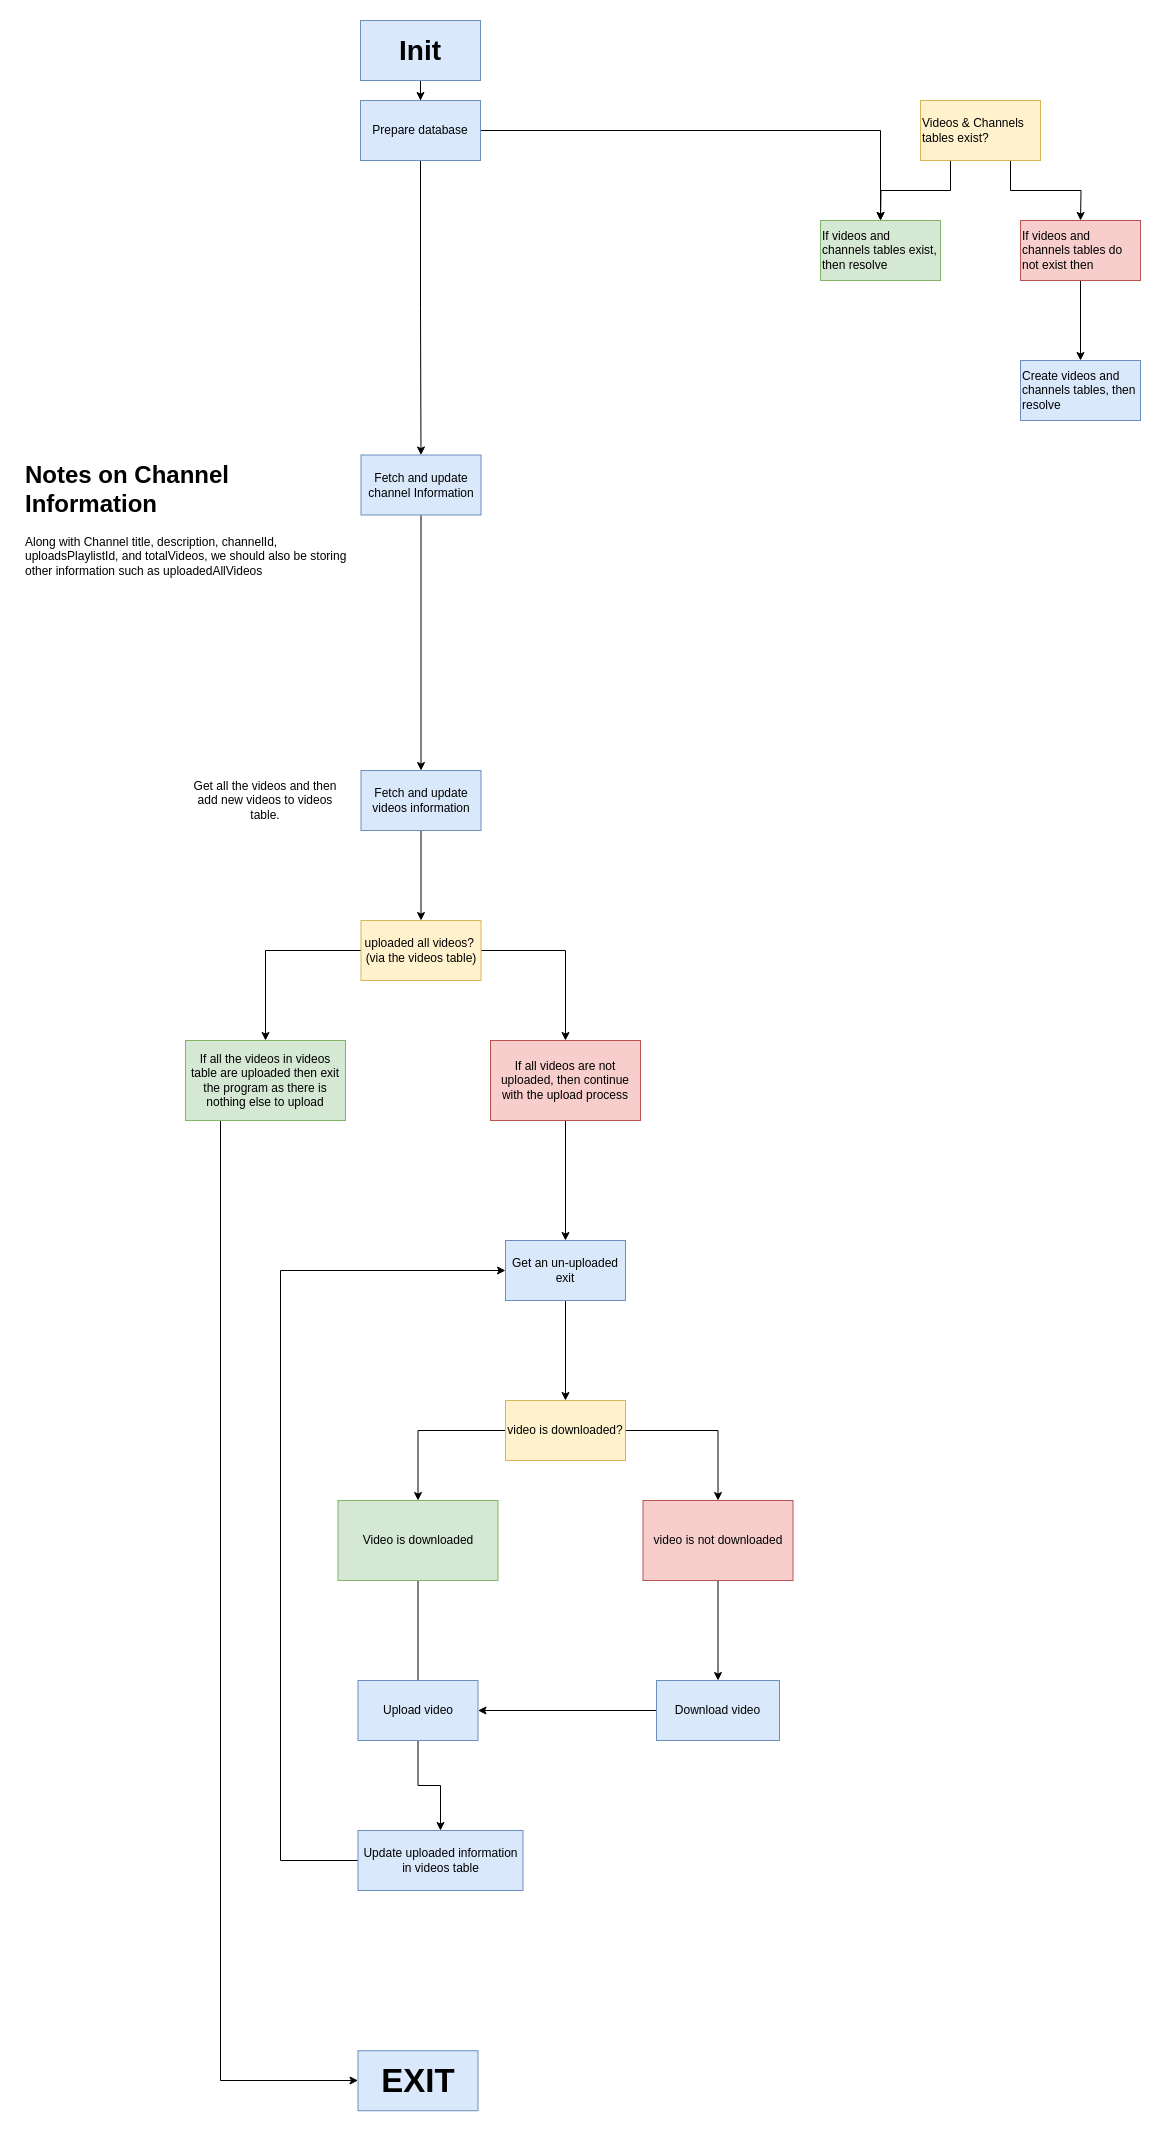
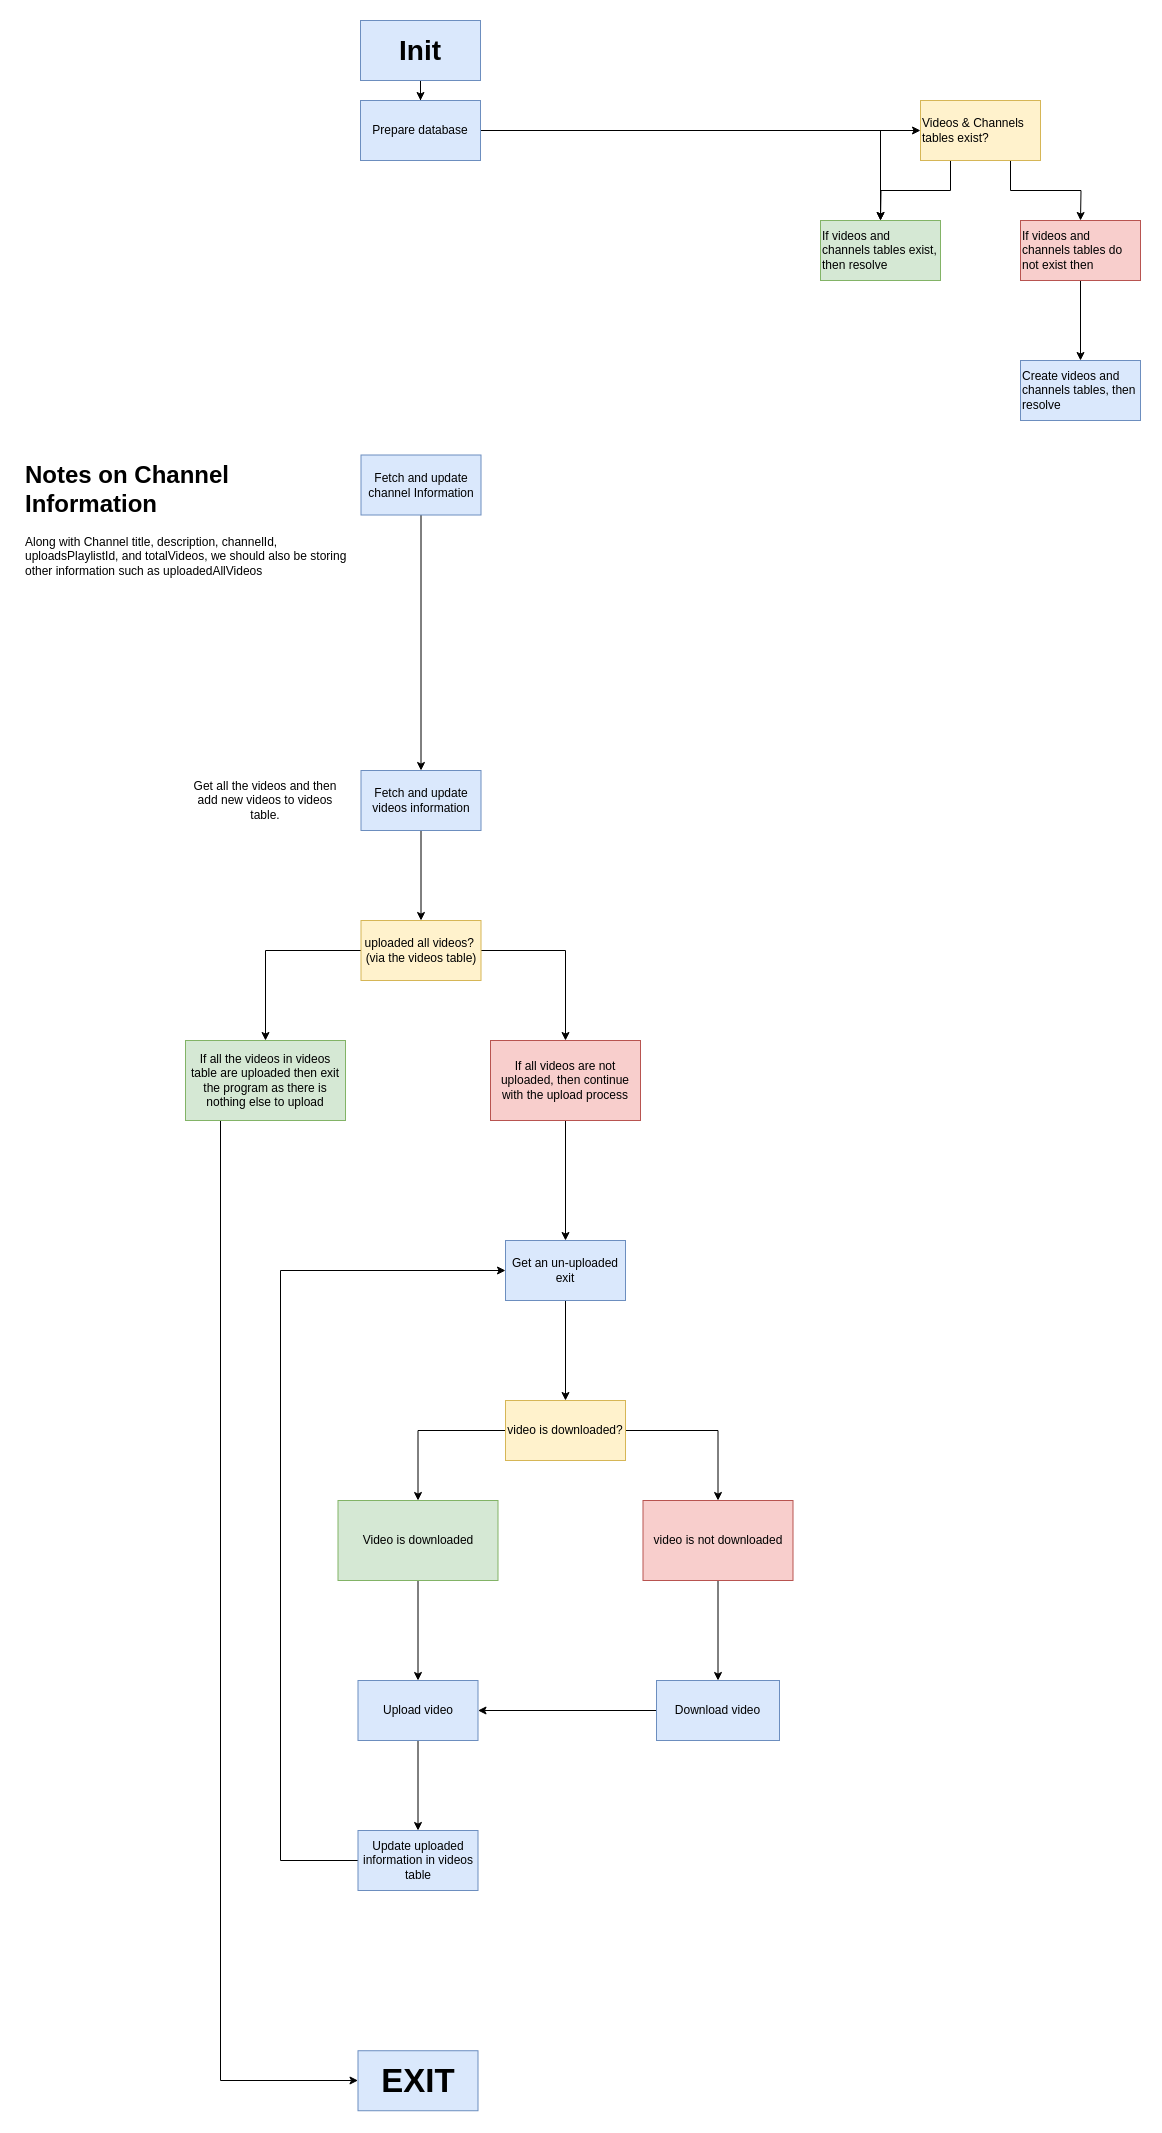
(421, 304) -> (898, 131)
(418, 1674) -> (418, 1672)
(441, 1861) -> (418, 1861)
